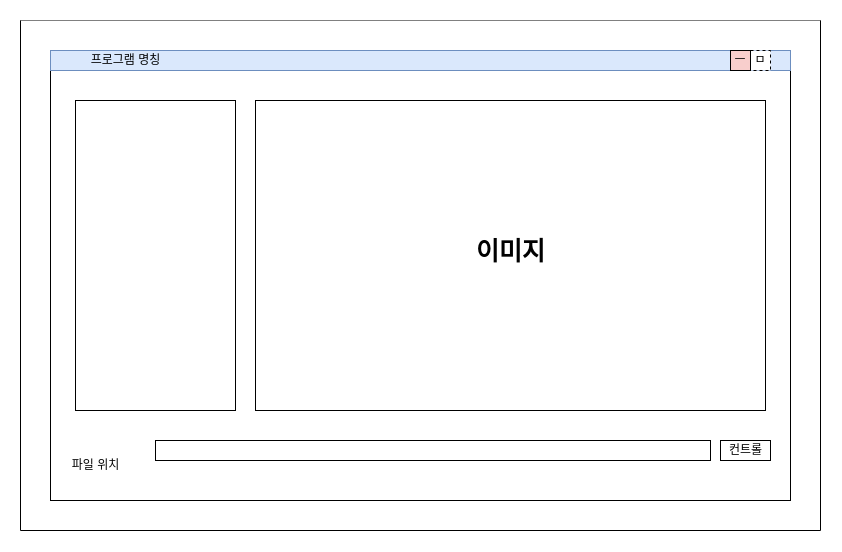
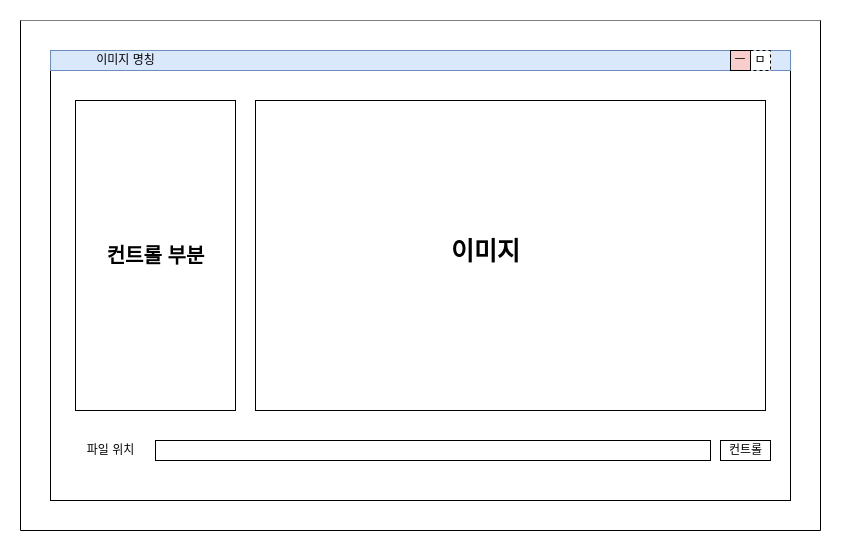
(126, 61) -> (126, 61)
(511, 251) -> (486, 251)
none -> (156, 256)
(96, 466) -> (111, 451)
